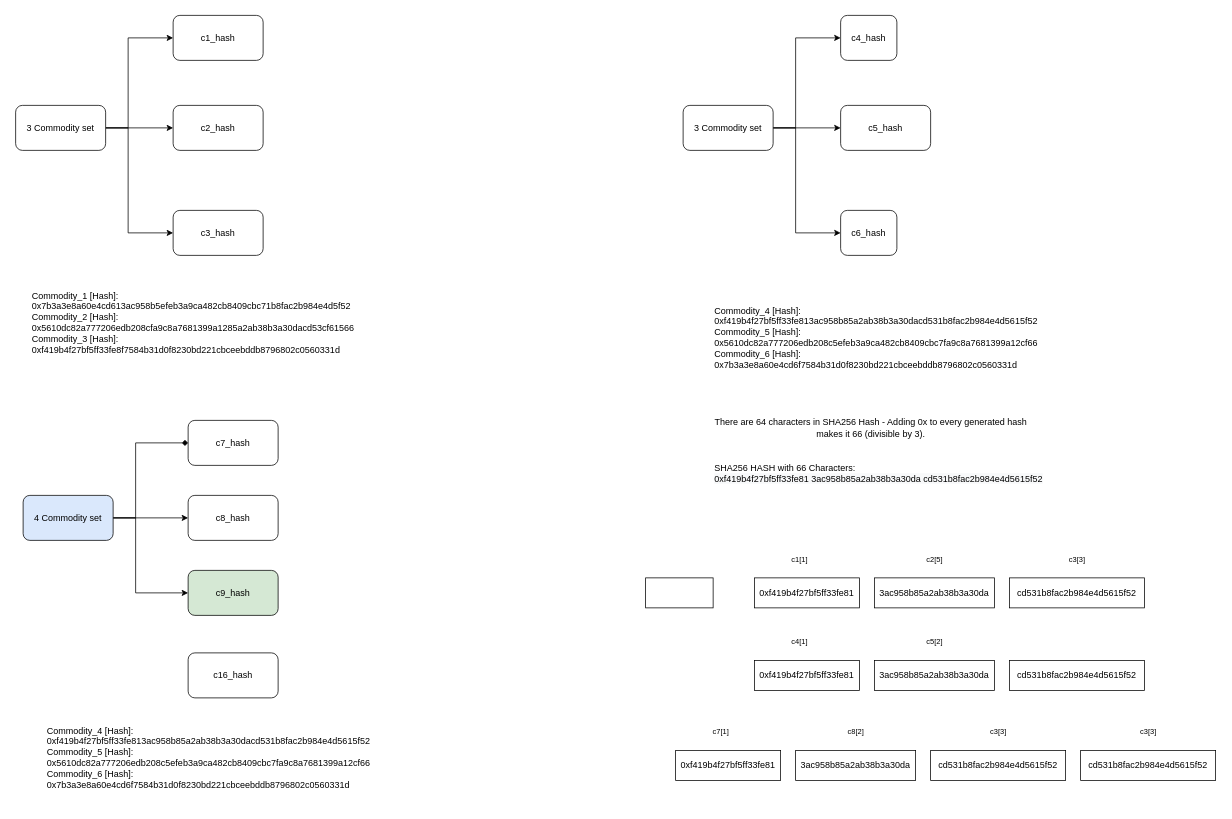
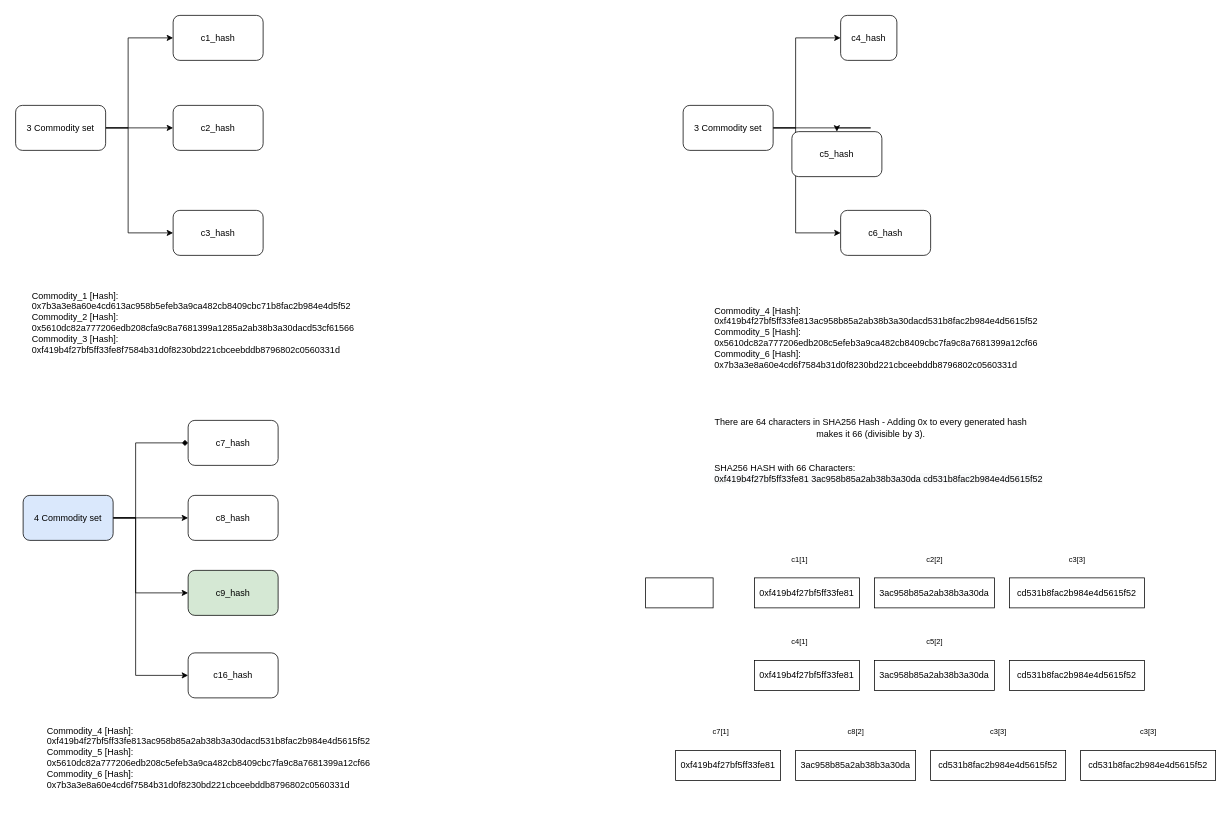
(885, 128) -> (837, 154)
(869, 233) -> (885, 233)
(935, 559) -> (935, 559)
none -> (135, 658)
